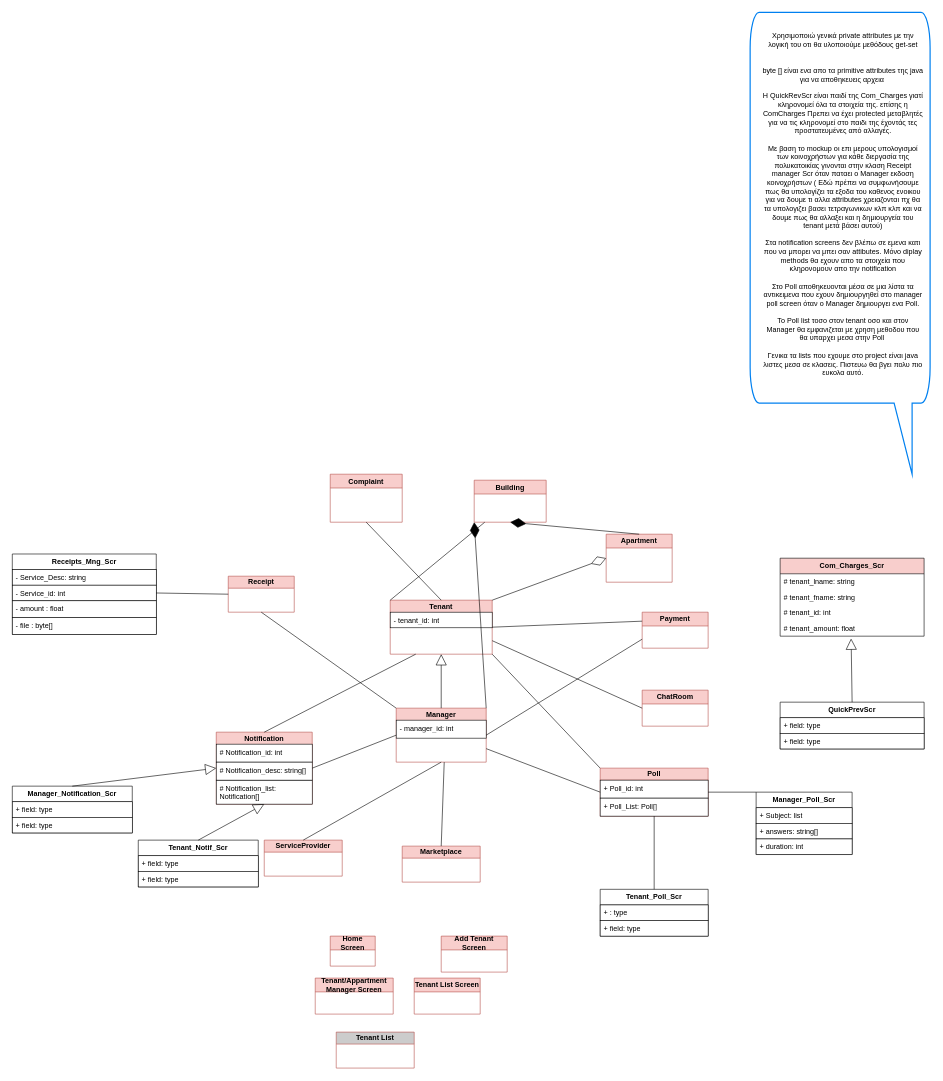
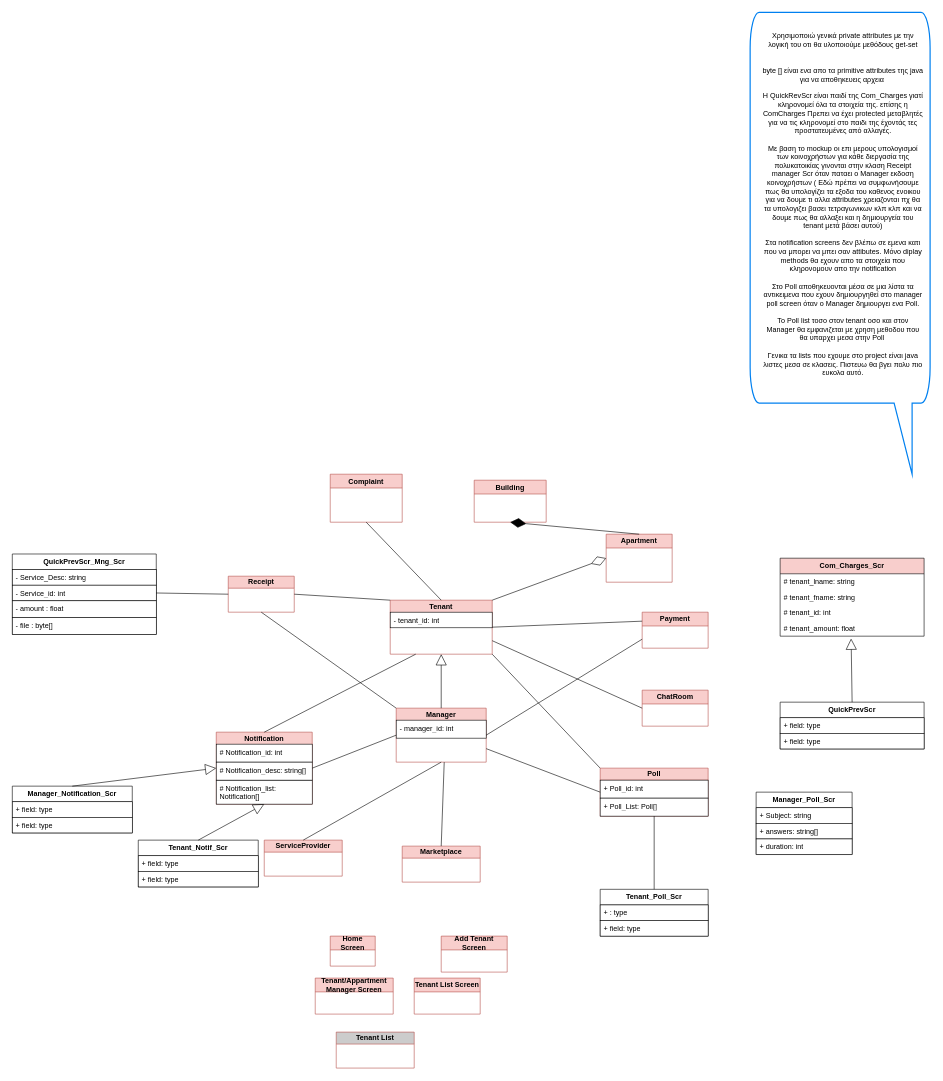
(84, 562) -> (84, 562)
(436, 563) -> (343, 597)
(479, 594) -> none
(733, 792) -> none
(785, 816) -> (790, 816)
